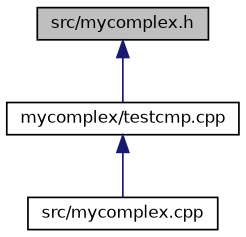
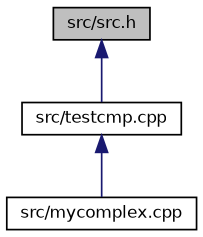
(123, 24) -> (102, 24)
(123, 119) -> (102, 119)
